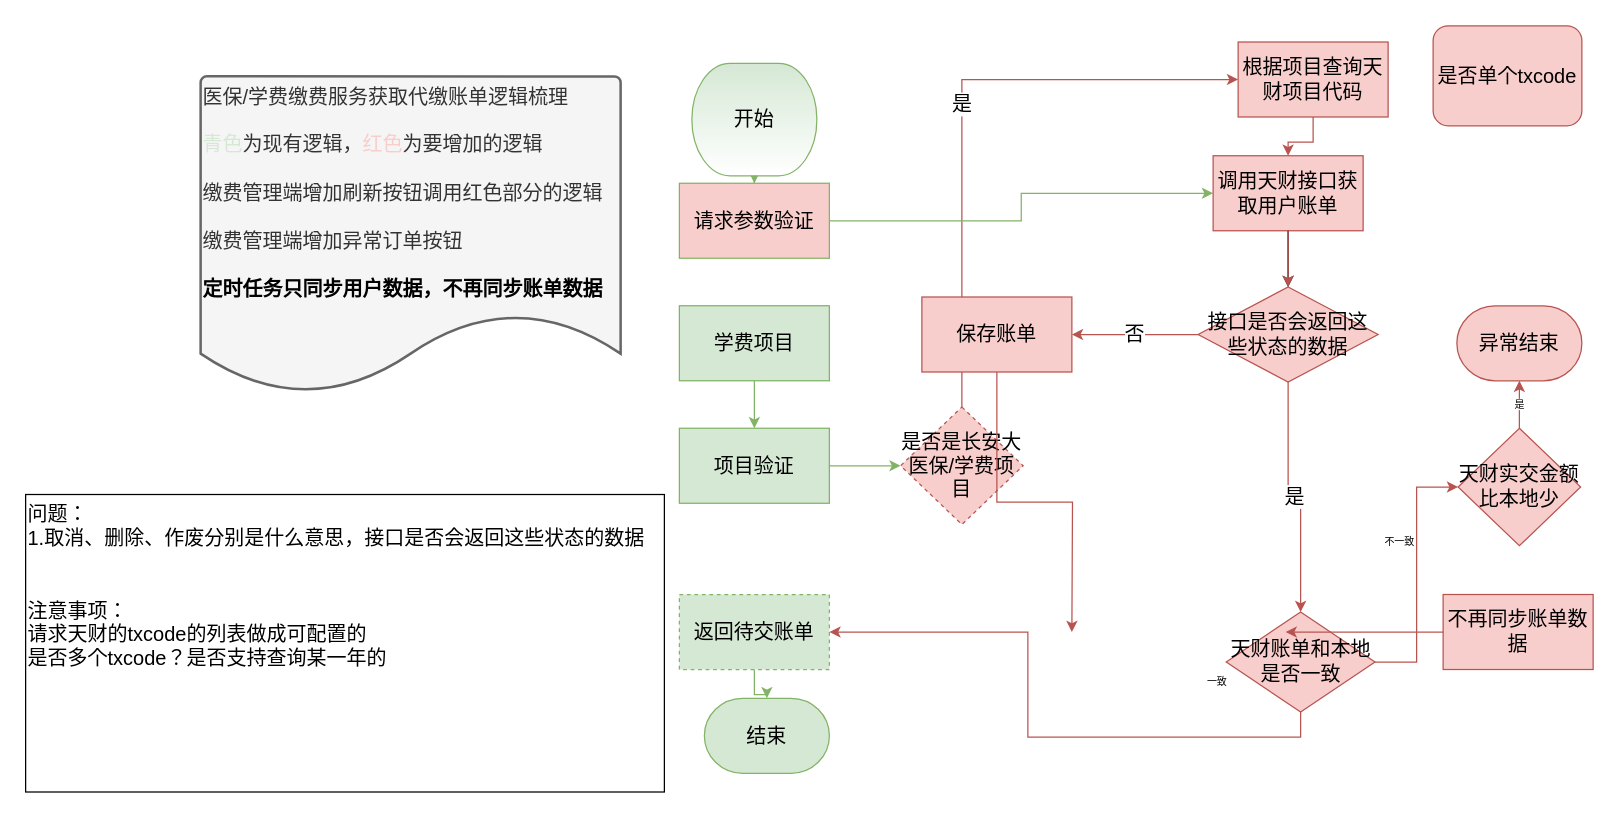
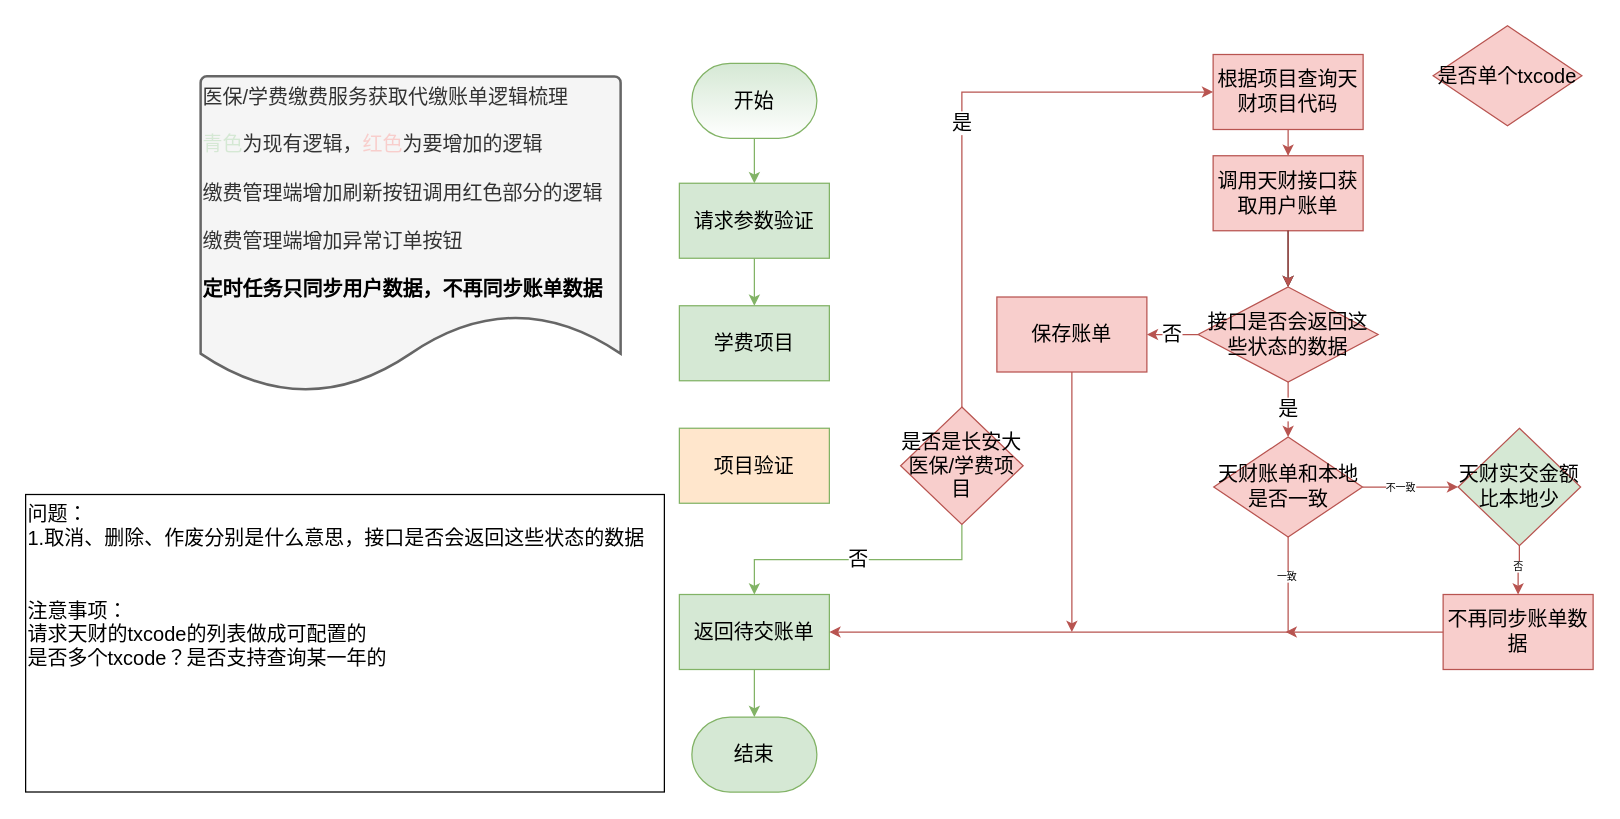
(1508, 76) -> (1508, 76)
(1313, 79) -> (1288, 92)
(754, 119) -> (754, 101)
(1021, 211) -> (754, 280)
(754, 221) -> (754, 221)
(997, 334) -> (1072, 334)
(1519, 343) -> none
(754, 403) -> none
(1519, 409) -> none
(754, 466) -> (754, 466)
(861, 466) -> none
(962, 466) -> (962, 466)
(1519, 487) -> (1519, 487)
none -> (846, 559)
none -> (1519, 566)
(754, 632) -> (754, 632)
(1301, 662) -> (1288, 487)
(767, 736) -> (754, 754)
